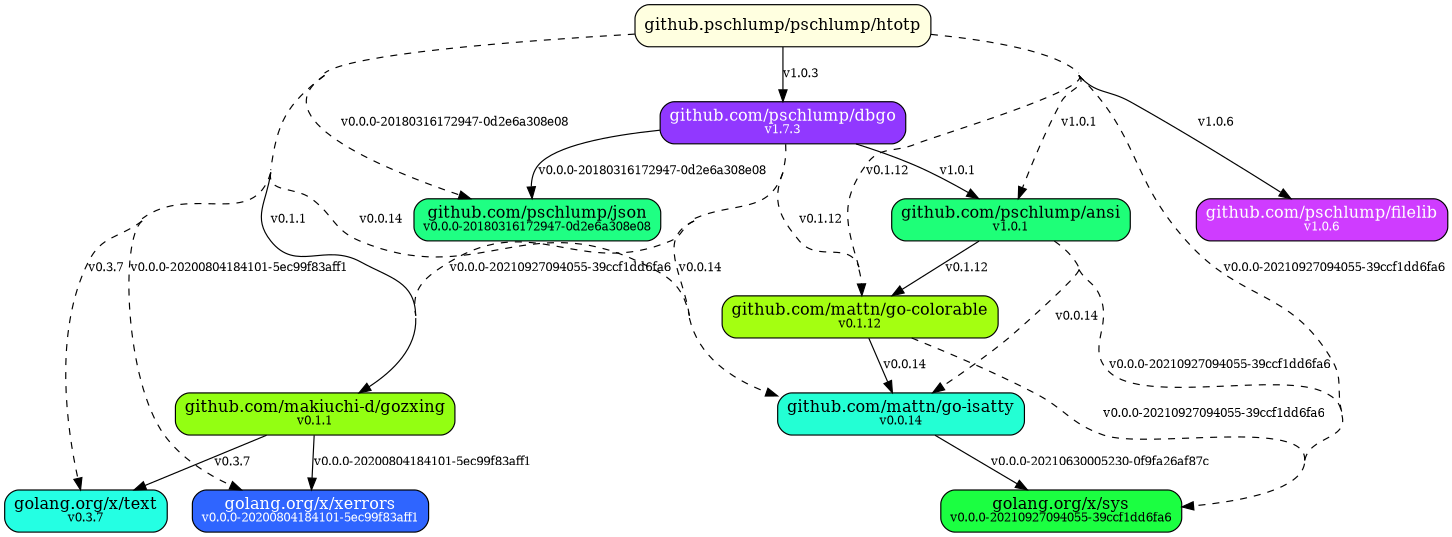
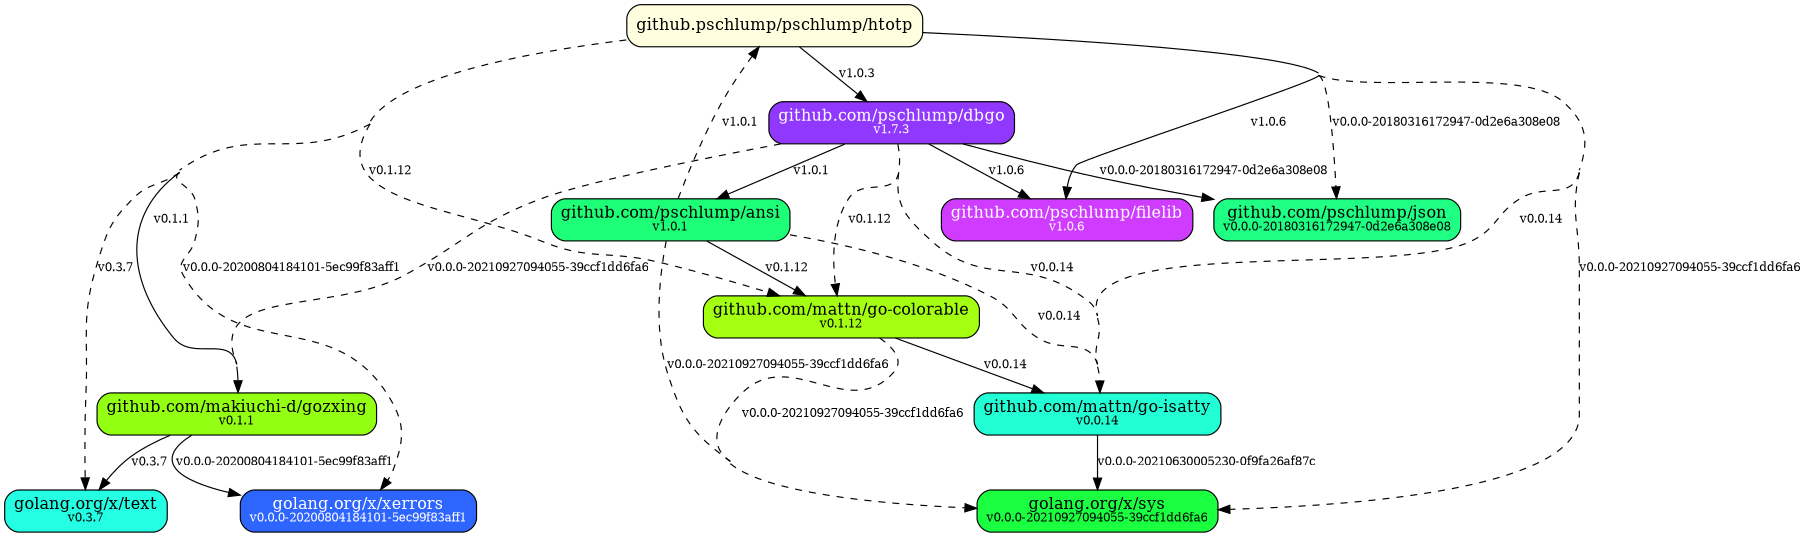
(1048, 128) -> (710, 125)
none -> (974, 169)
